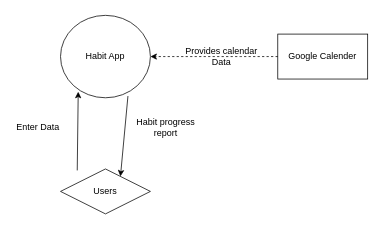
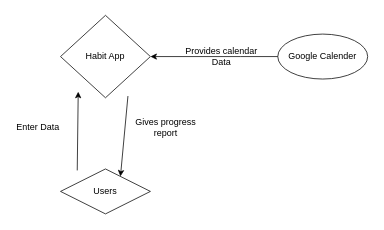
(105, 57) -> (105, 57)
(216, 57) -> (216, 57)
(323, 57) -> (323, 57)
(166, 128) -> (166, 128)
